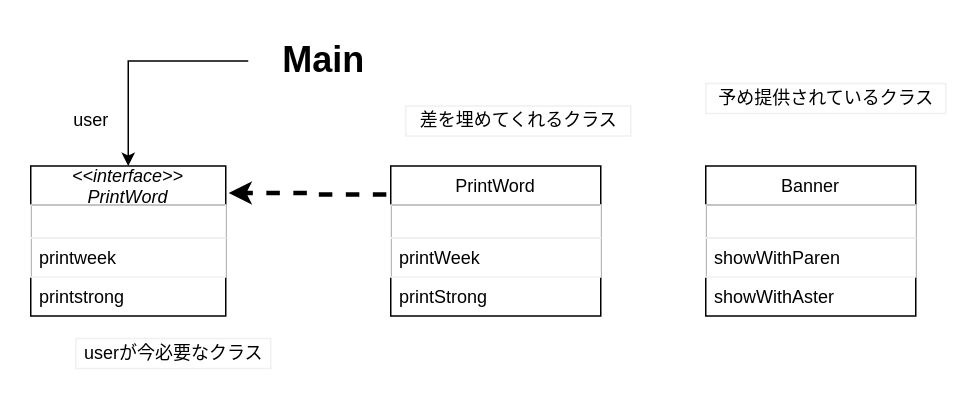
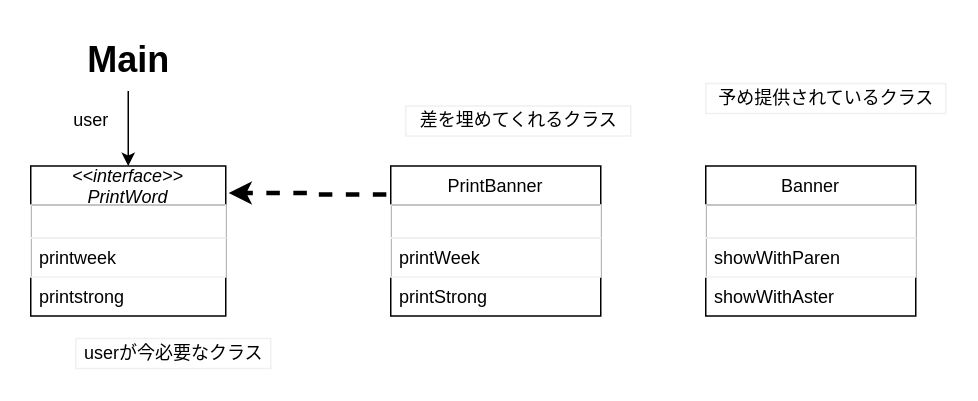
(323, 61) -> (128, 61)
(495, 186) -> (495, 186)
